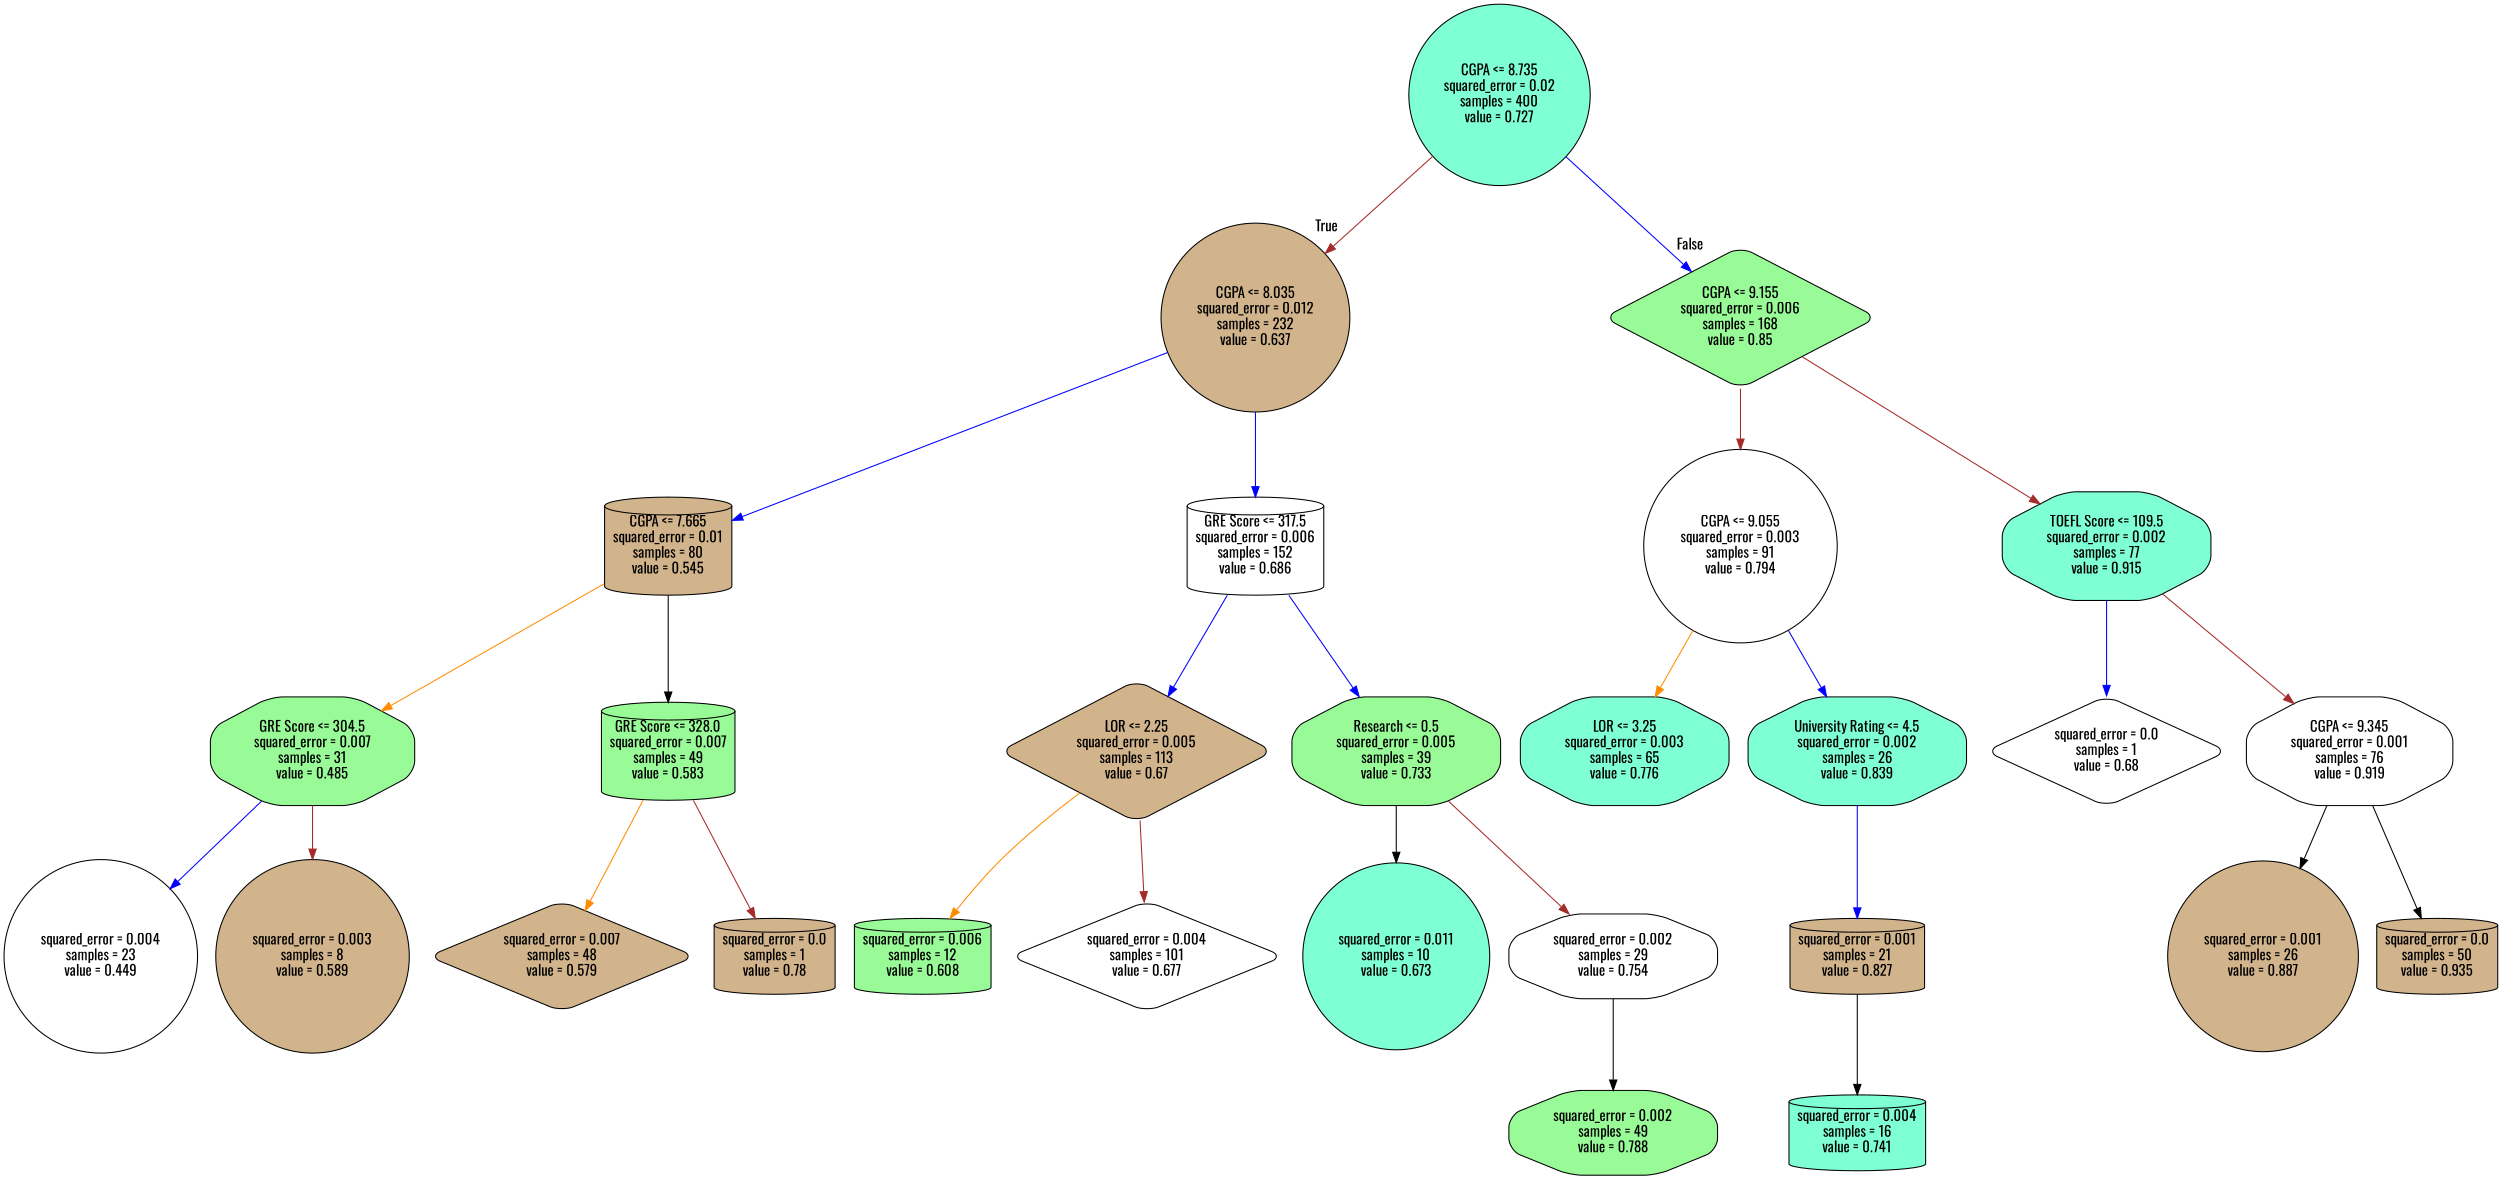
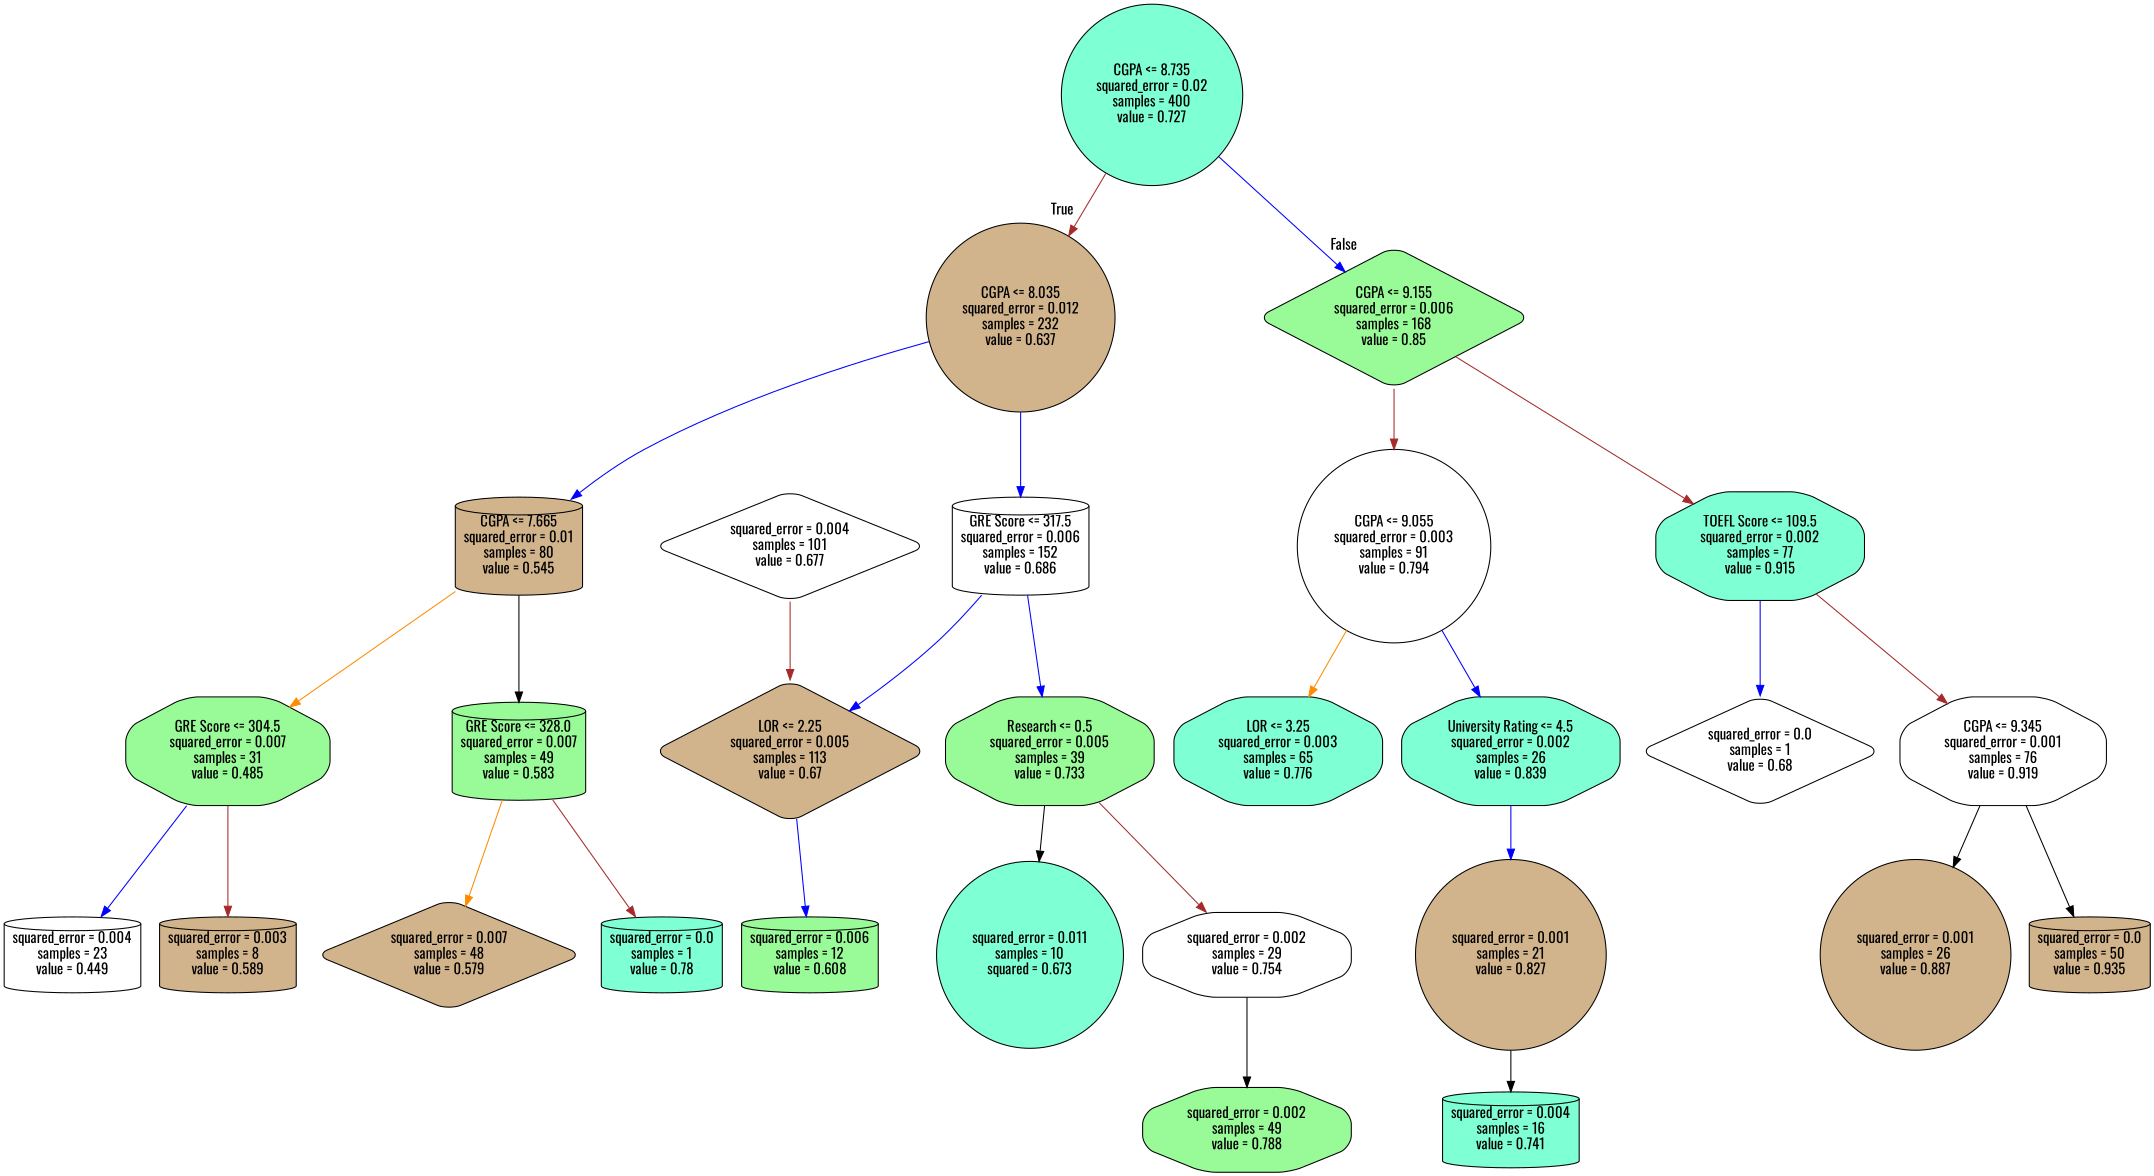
(1014, 847) -> (801, 862)
(1142, 856) -> (790, 635)
(101, 956) -> (72, 955)
(313, 956) -> (228, 955)
(775, 956) -> (662, 955)
(1396, 956) -> (1030, 955)
(1857, 956) -> (1511, 955)
